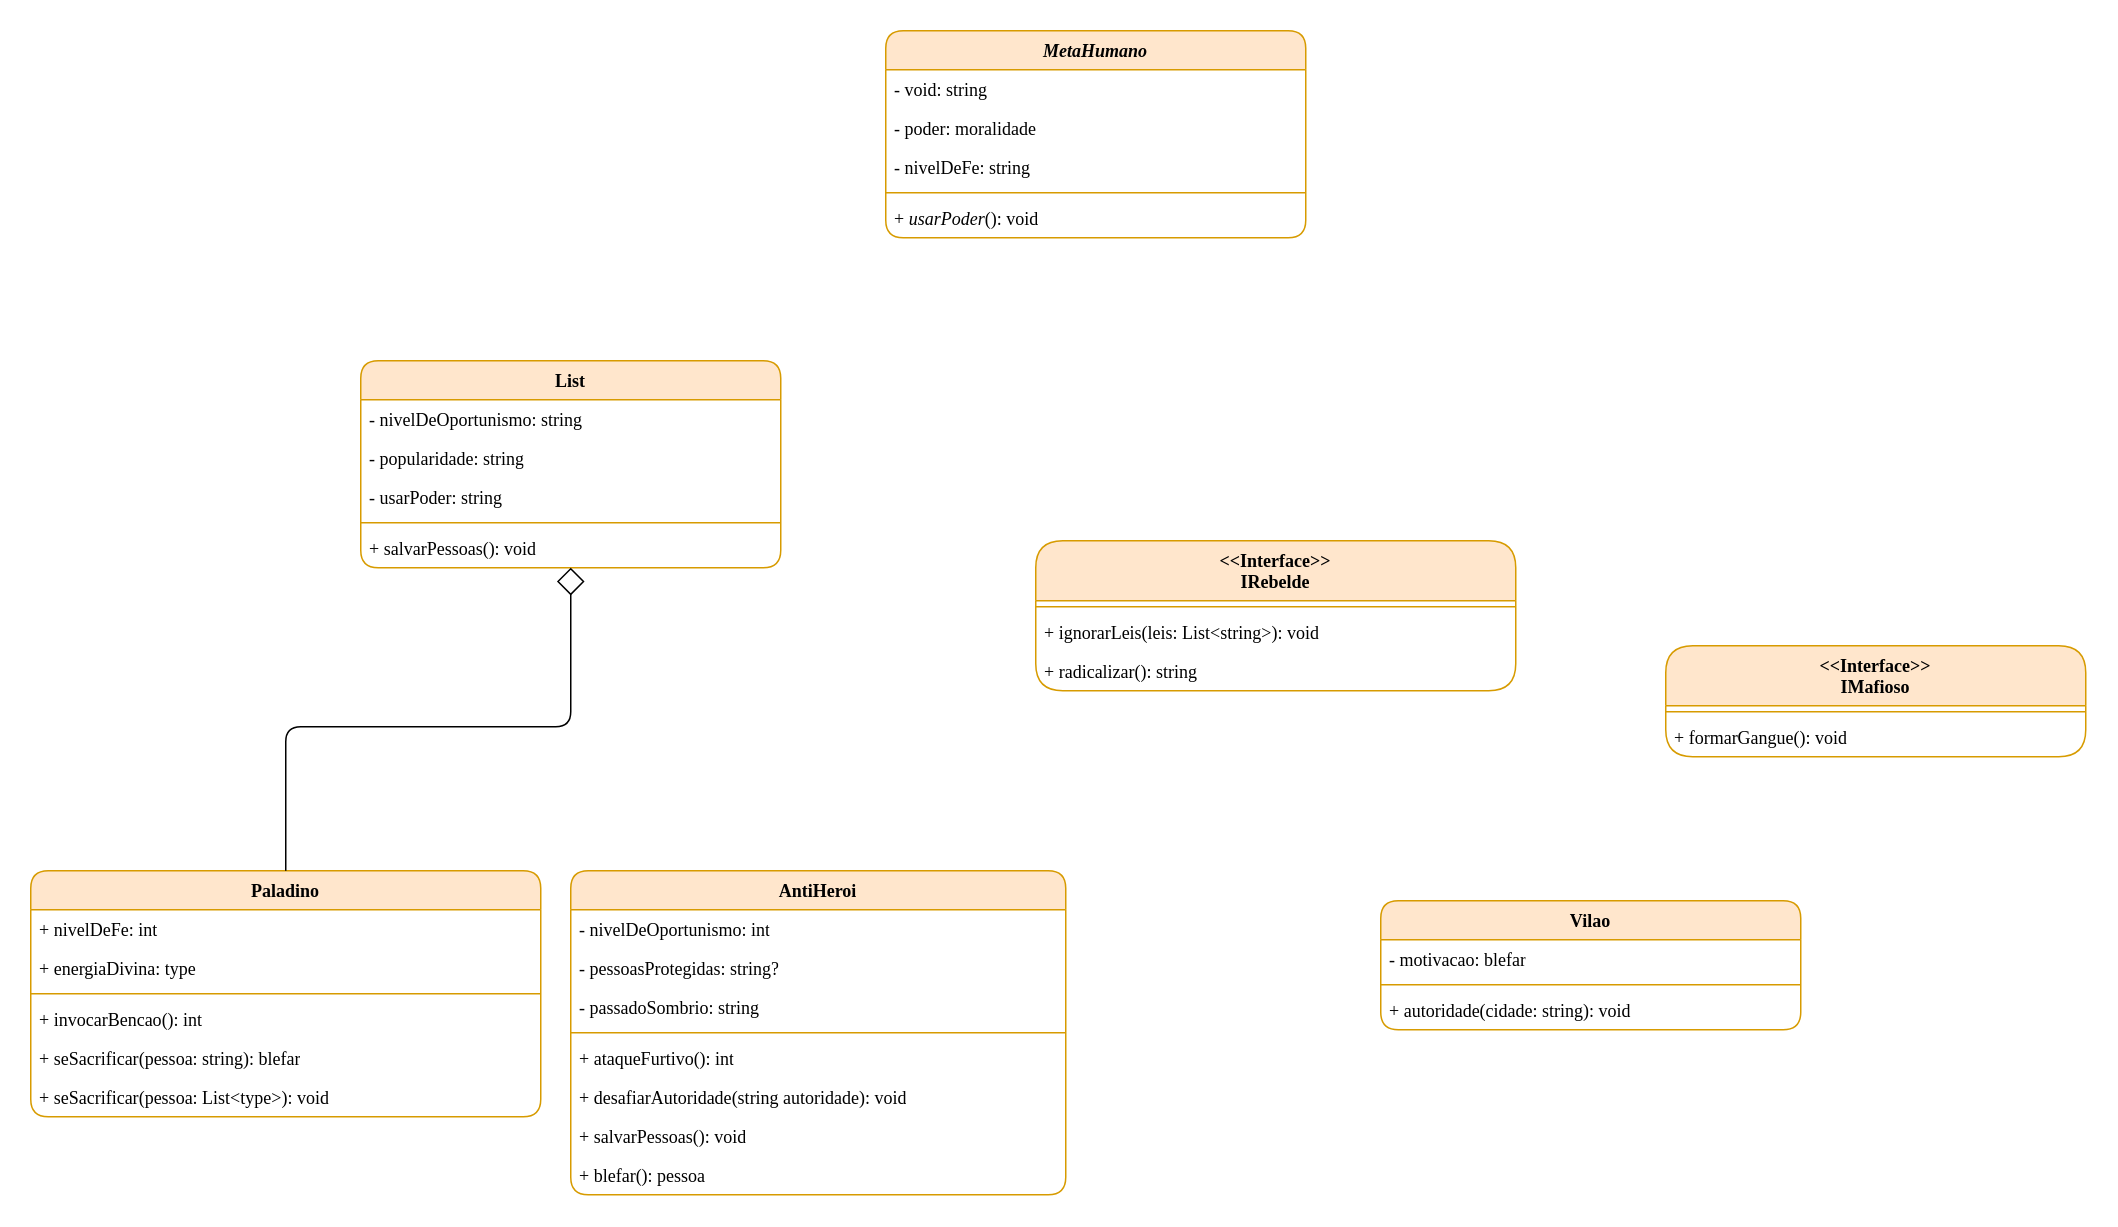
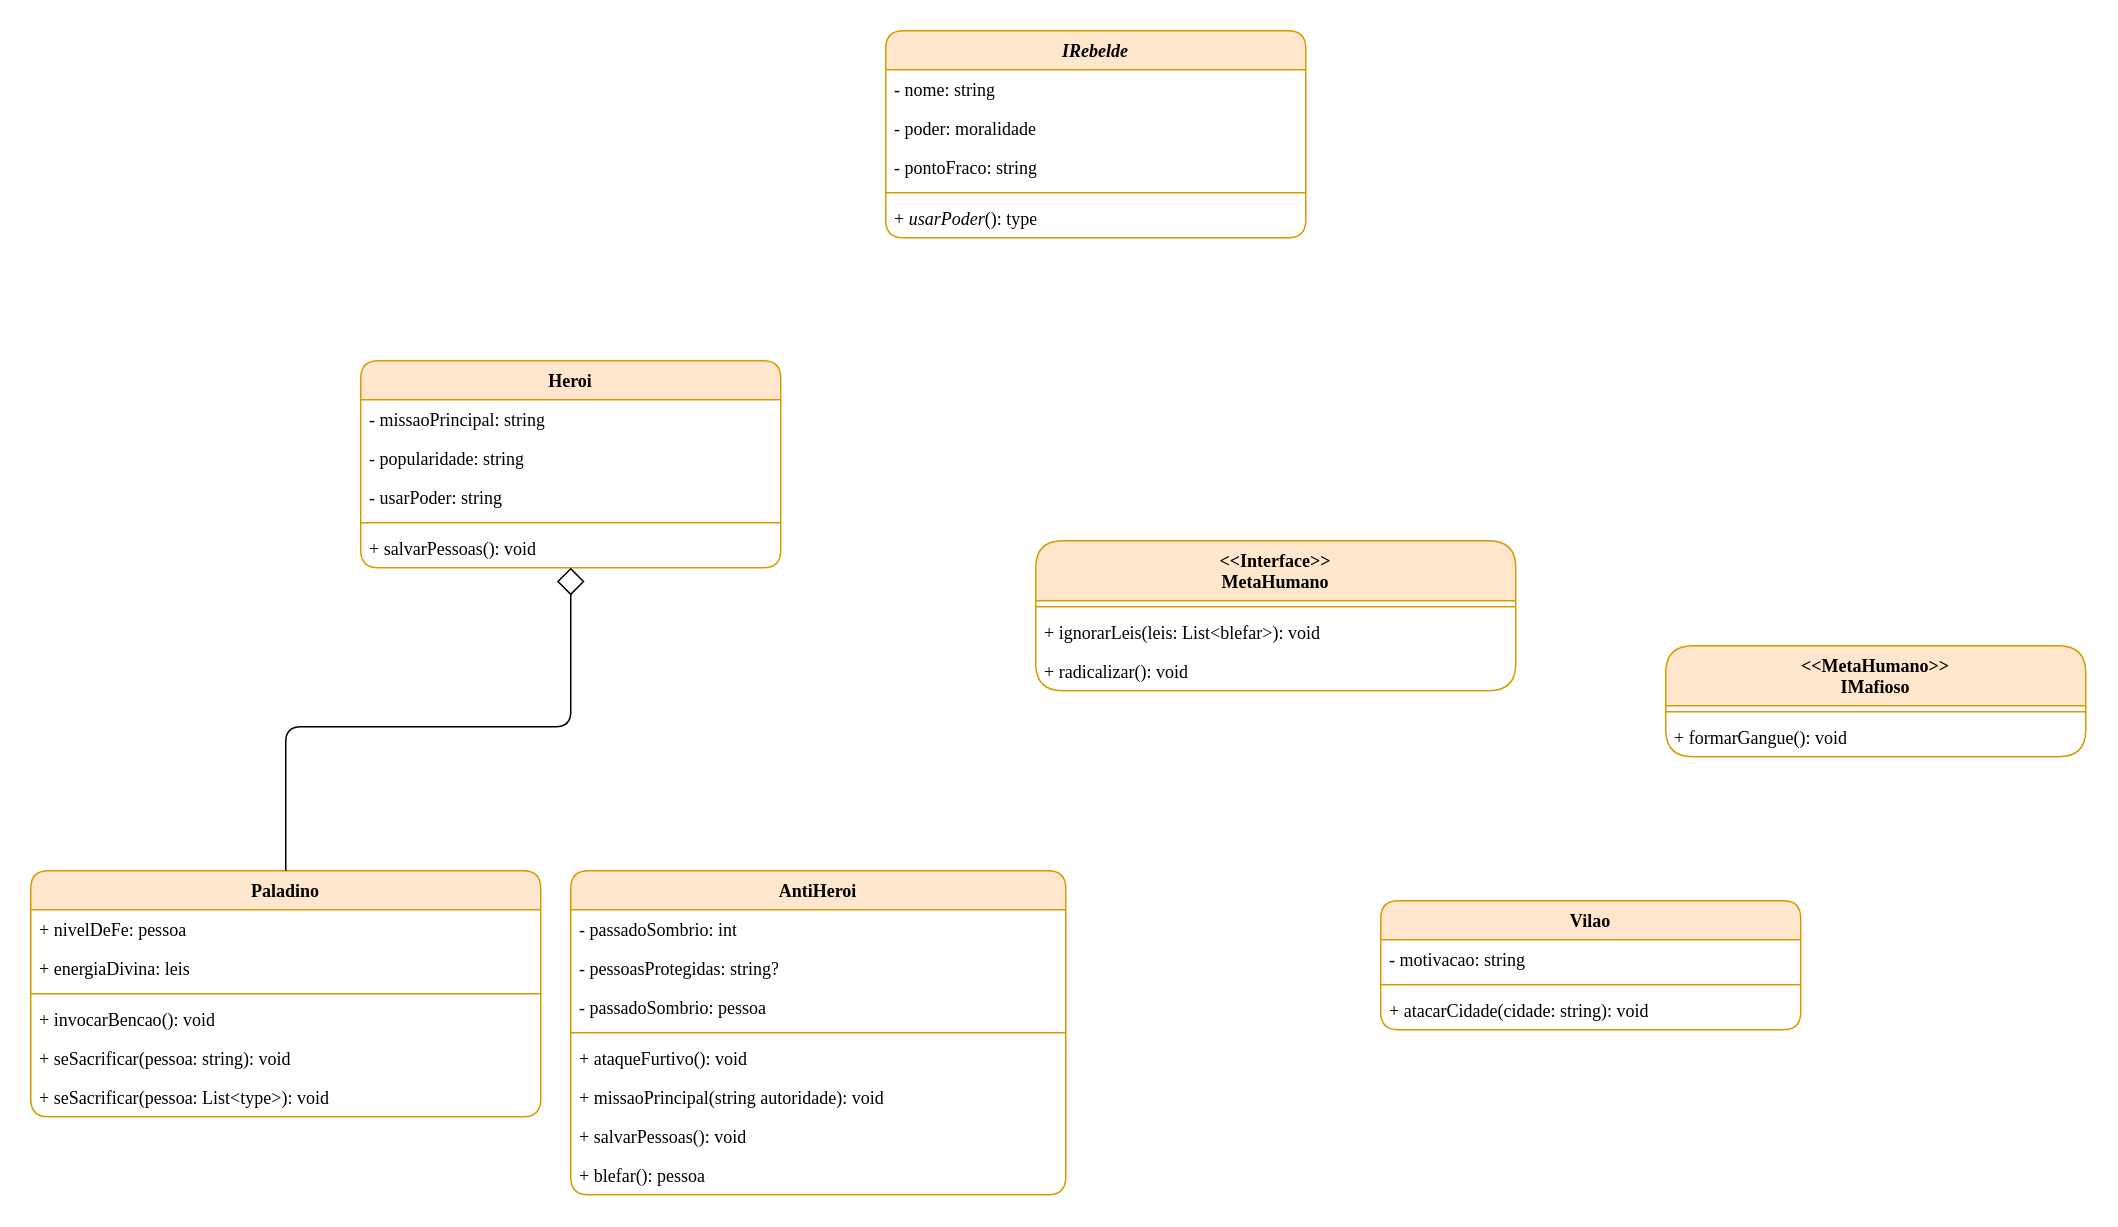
(1096, 52) -> (1096, 52)
(954, 91) -> (956, 91)
(976, 169) -> (986, 169)
(981, 220) -> (983, 220)
(571, 382) -> (571, 382)
(494, 421) -> (477, 421)
(1276, 573) -> (1276, 573)
(1213, 634) -> (1213, 634)
(1144, 673) -> (1134, 673)
(1876, 678) -> (1876, 678)
(106, 931) -> (124, 931)
(689, 931) -> (674, 931)
(1474, 961) -> (1474, 961)
(134, 970) -> (129, 970)
(689, 1009) -> (691, 1009)
(1540, 1012) -> (1550, 1012)
(141, 1021) -> (146, 1021)
(210, 1060) -> (200, 1060)
(679, 1060) -> (684, 1060)
(788, 1099) -> (768, 1099)
